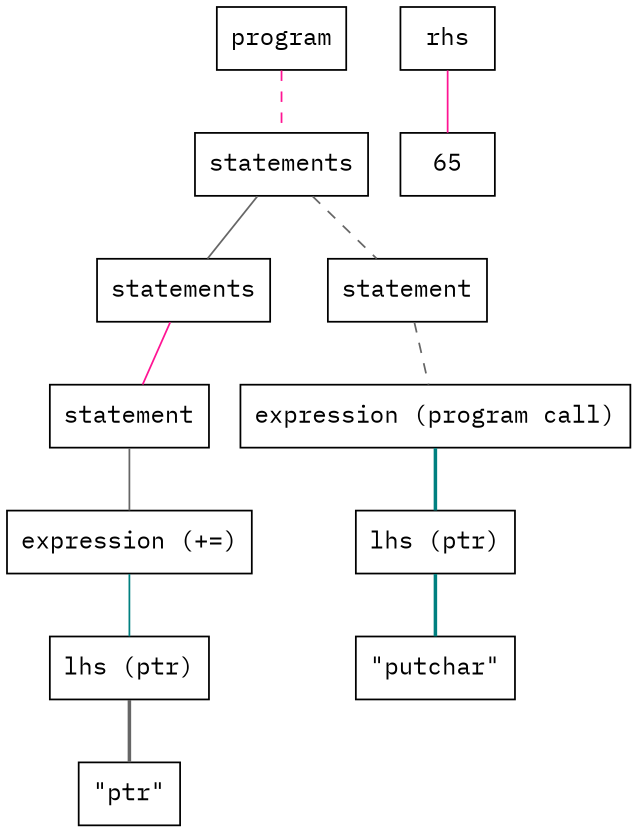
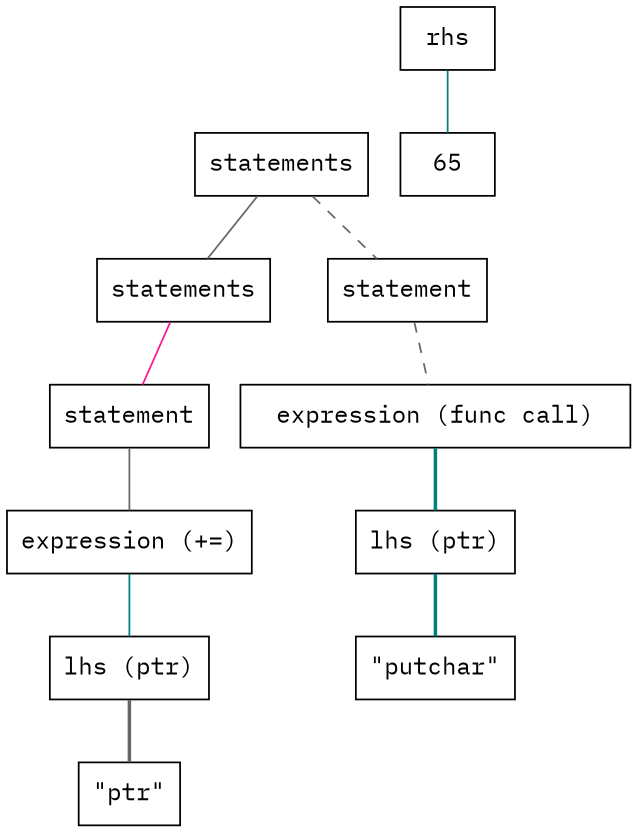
(282, 38) -> none
(448, 102) -> (448, 102)
(435, 416) -> (435, 416)
